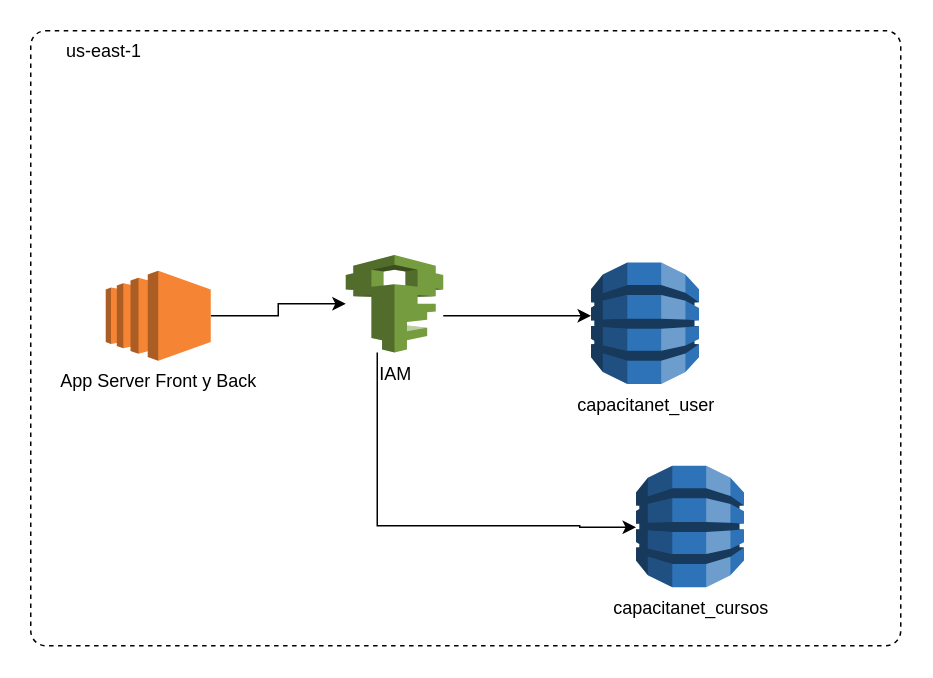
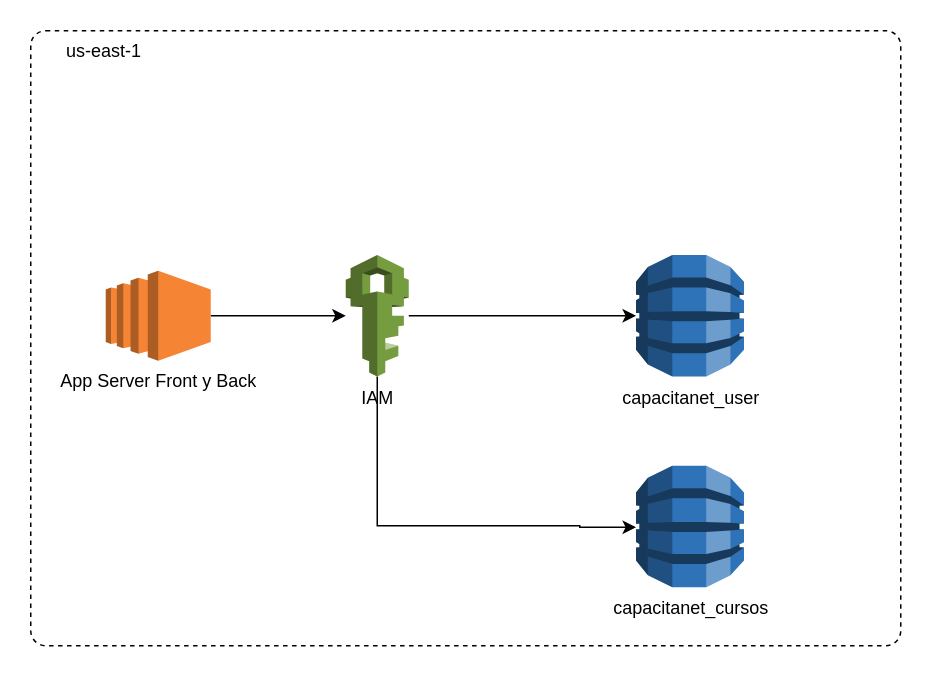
(395, 304) -> (377, 316)
(645, 323) -> (690, 316)
